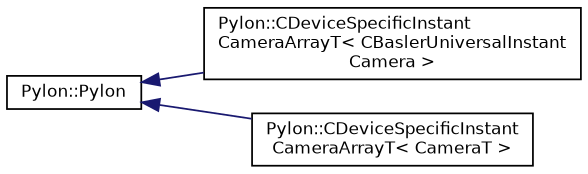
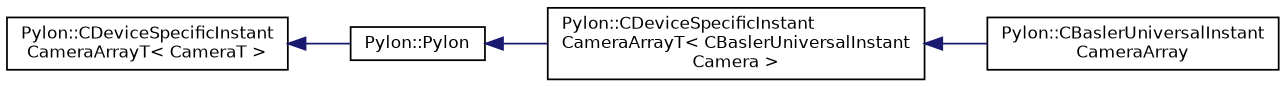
none -> (1133, 44)
(206, 112) -> (328, 44)
